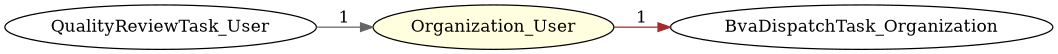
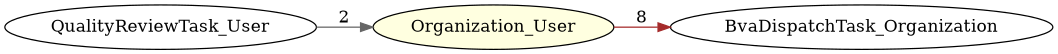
(345, 18) -> (345, 18)
(642, 18) -> (642, 18)
